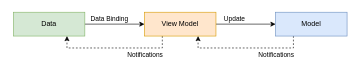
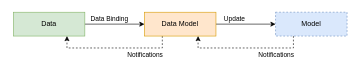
(180, 24) -> (180, 24)
(312, 24) -> (312, 24)
